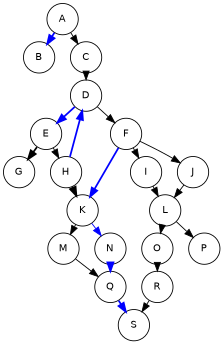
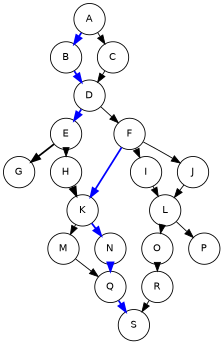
(75, 138) -> (76, 73)
(94, 226) -> (94, 226)
